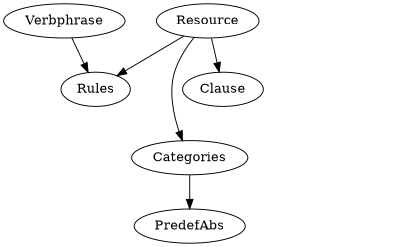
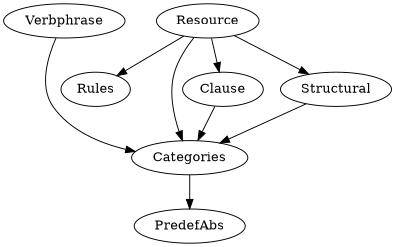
(78, 51) -> (58, 112)
none -> (336, 89)
none -> (209, 119)
